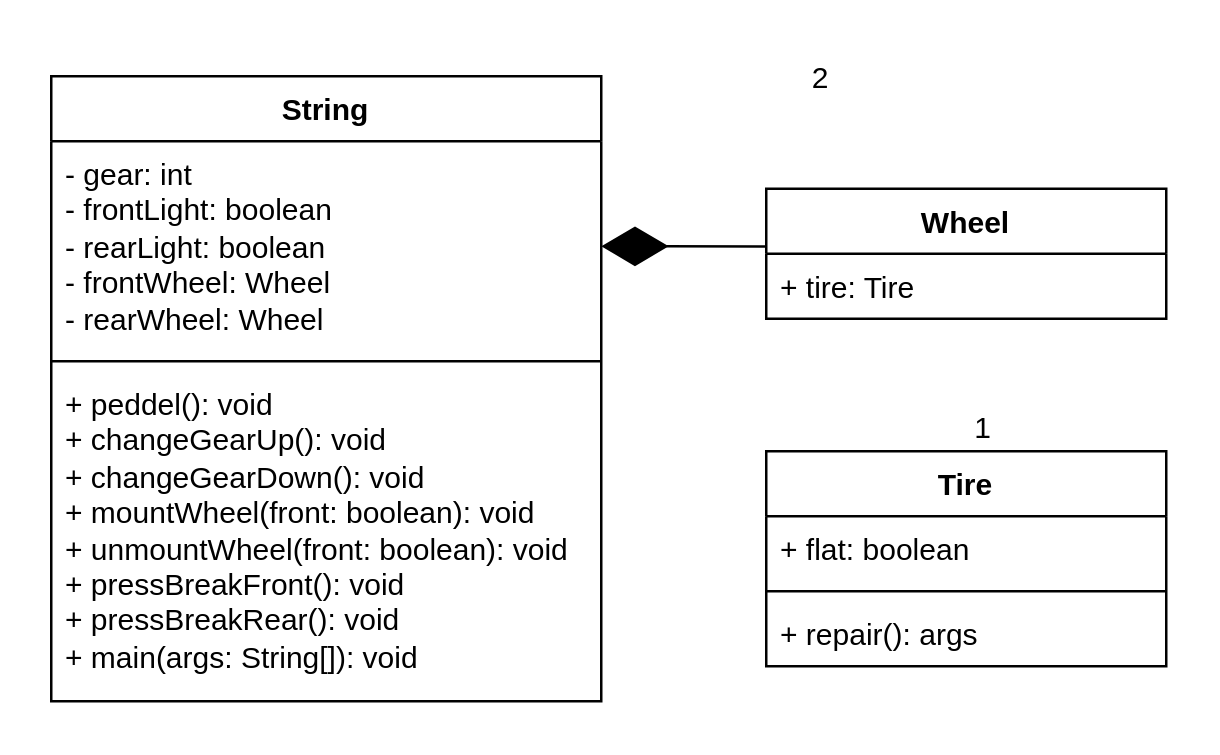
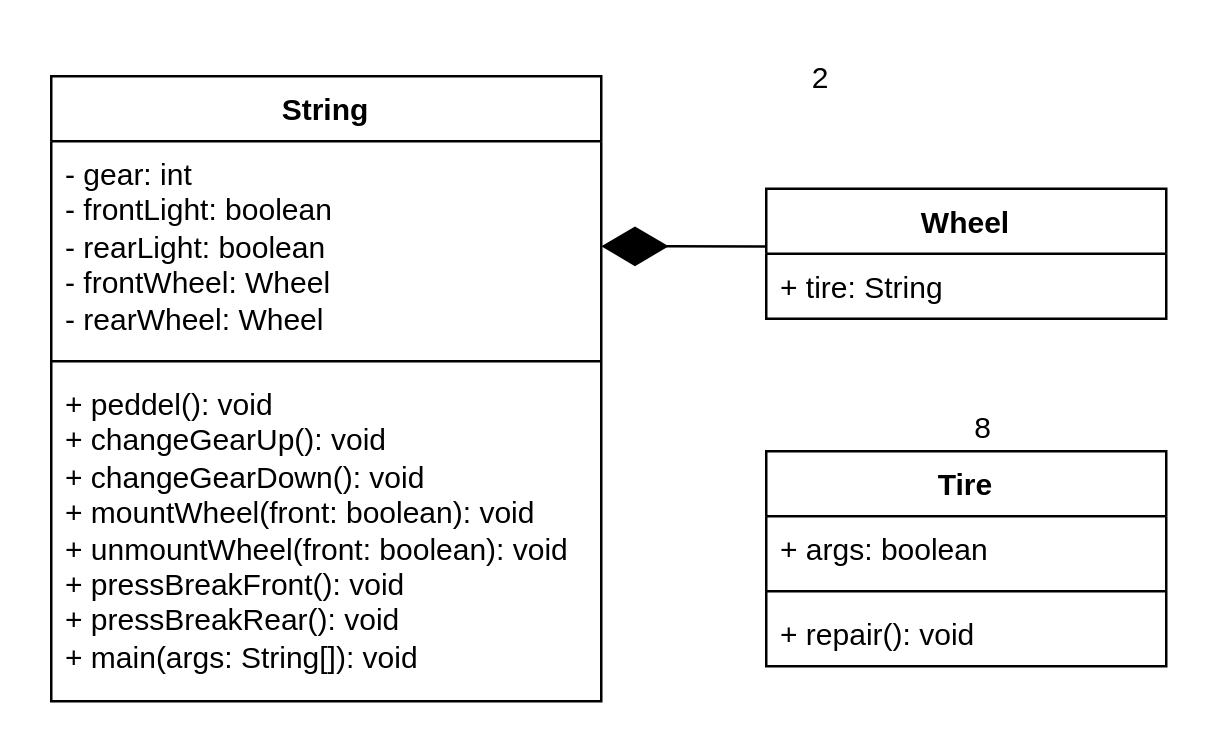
(863, 289) -> (879, 289)
(984, 429) -> (984, 429)
(888, 552) -> (892, 552)
(900, 637) -> (896, 637)
